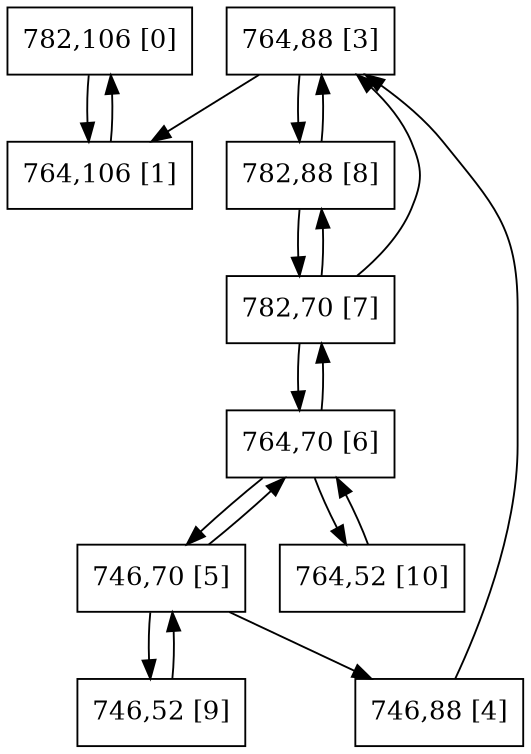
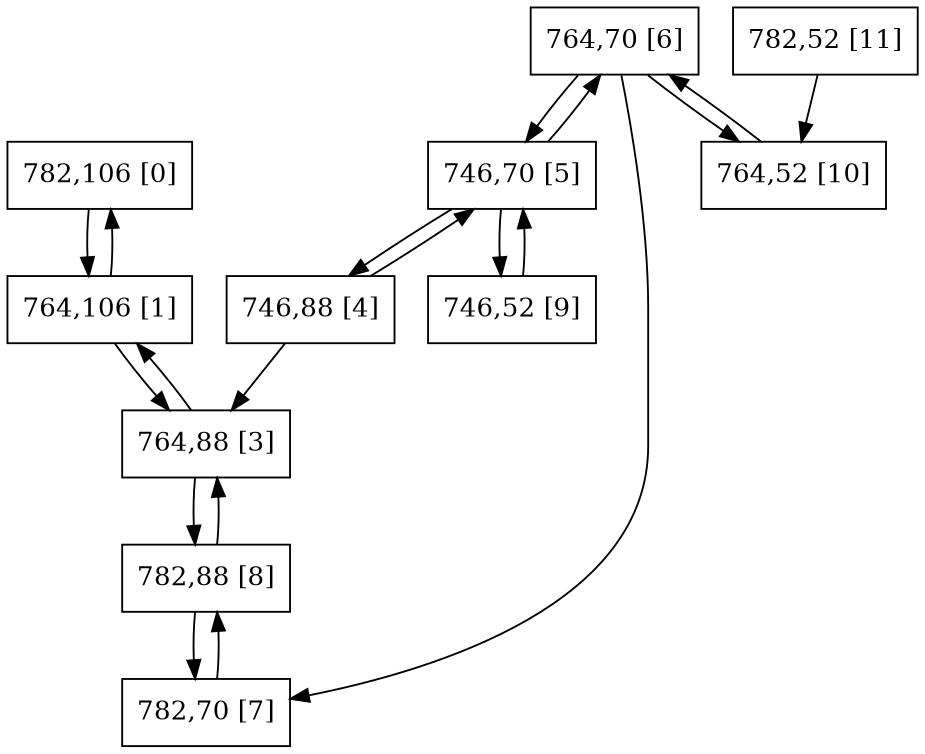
none -> (825, 41)
(419, 185) -> (135, 370)
none -> (415, 248)
(298, 368) -> none
